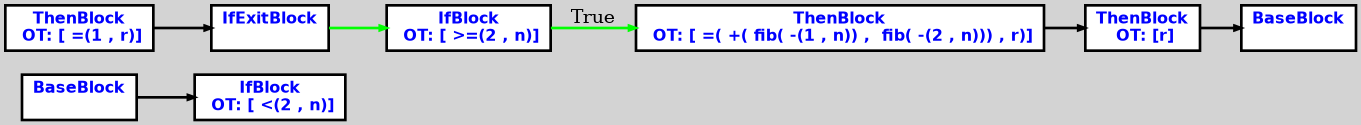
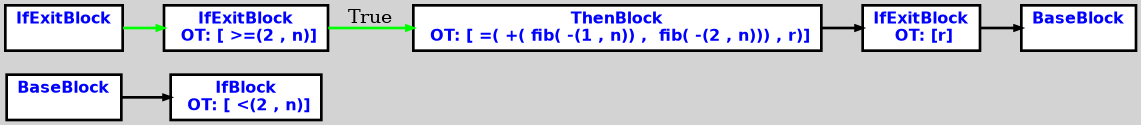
(79, 28) -> none
(469, 28) -> (246, 28)
(1143, 28) -> (921, 28)
